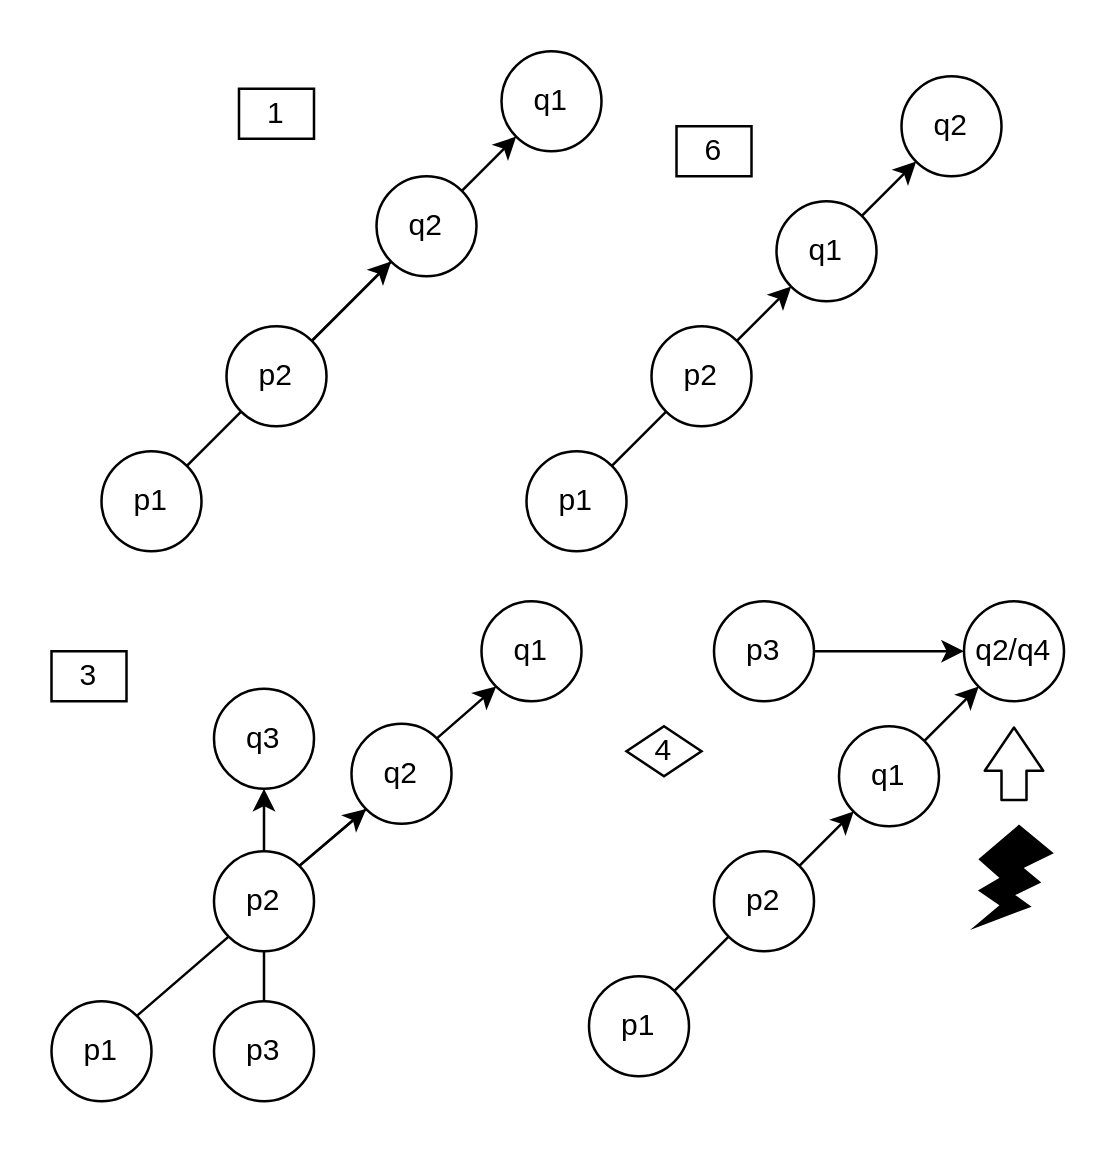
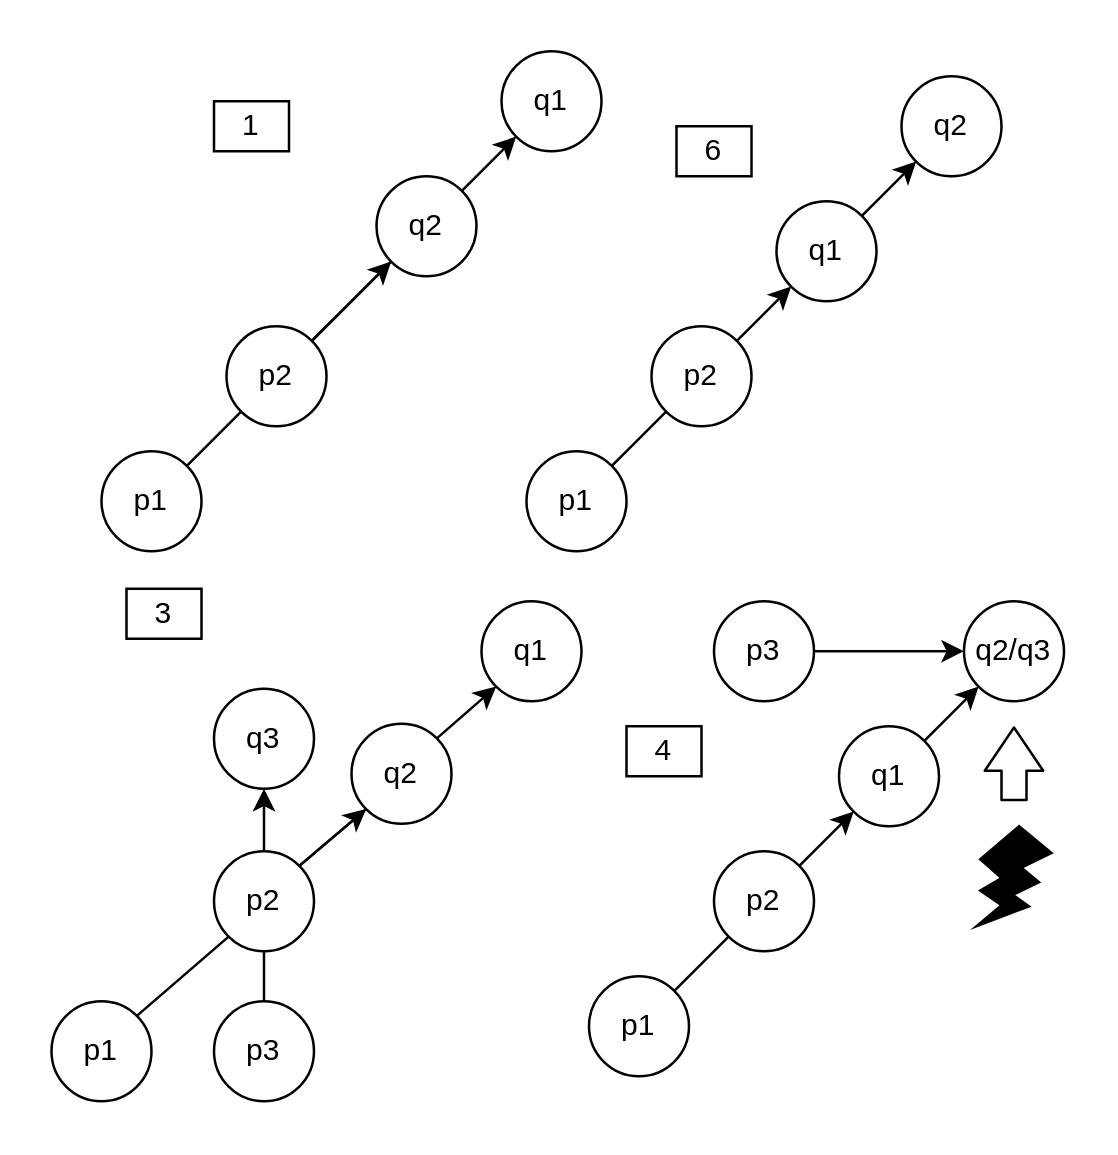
(276, 114) -> (251, 126)
(1014, 651) -> (1014, 651)
(89, 676) -> (164, 614)
(664, 751) -> (664, 751)
